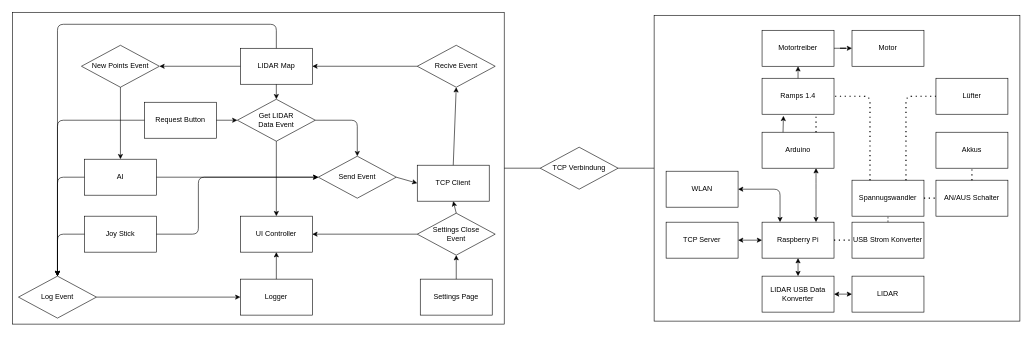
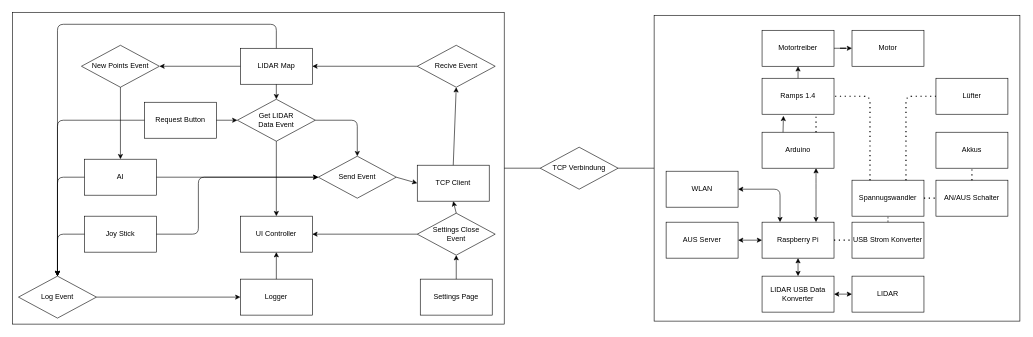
(702, 240) -> (702, 240)
